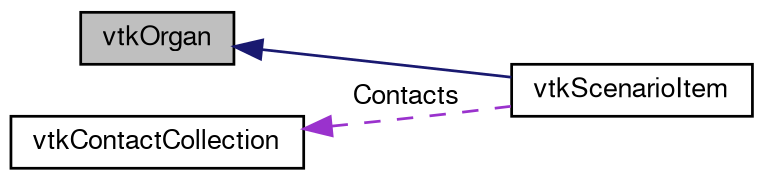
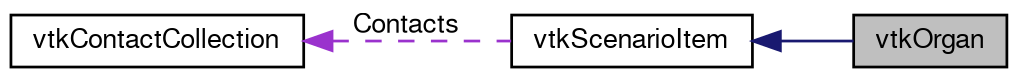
(387, 63) -> (817, 41)
